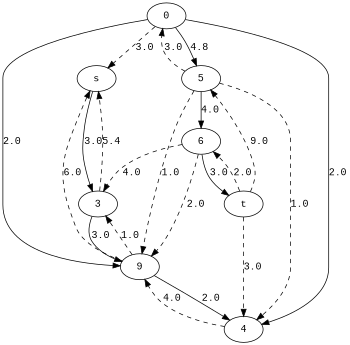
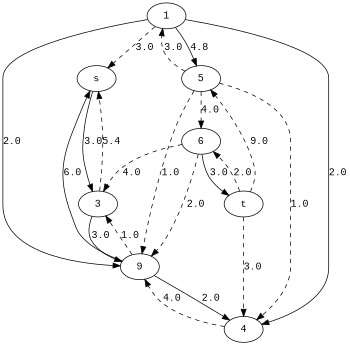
(167, 16) -> (167, 16)
(201, 106) -> (201, 106)
(65, 190) -> (65, 190)
